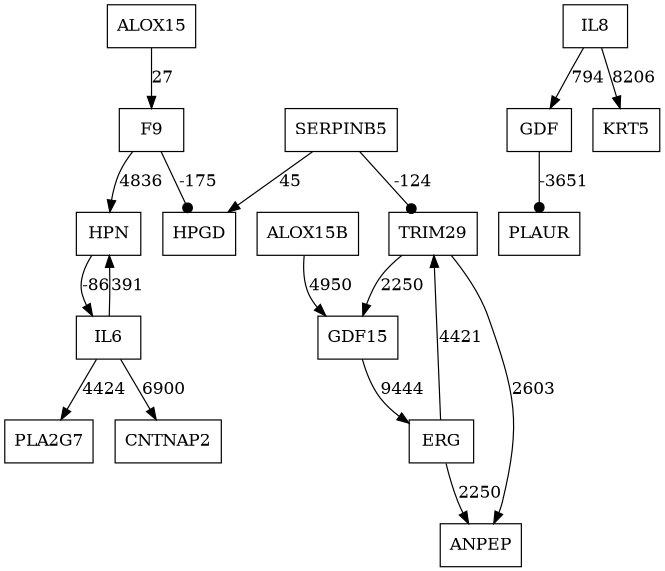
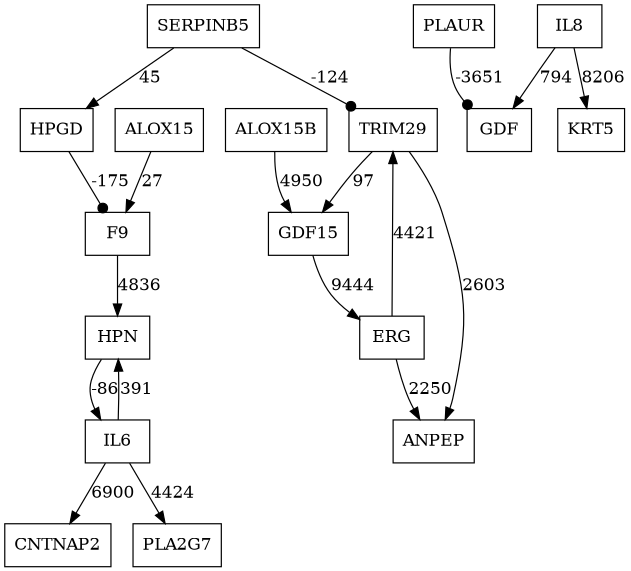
(539, 177) -> (452, 76)
(173, 178) -> (85, 178)
(403, 286) -> (364, 182)
